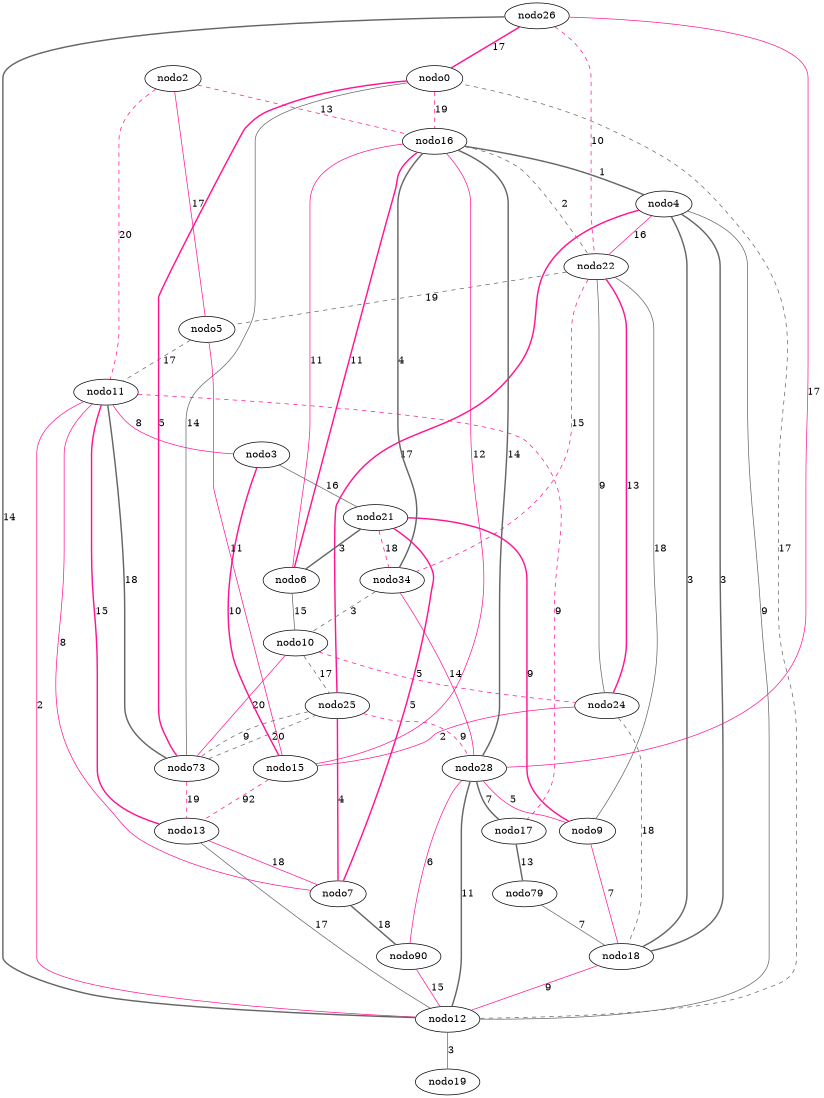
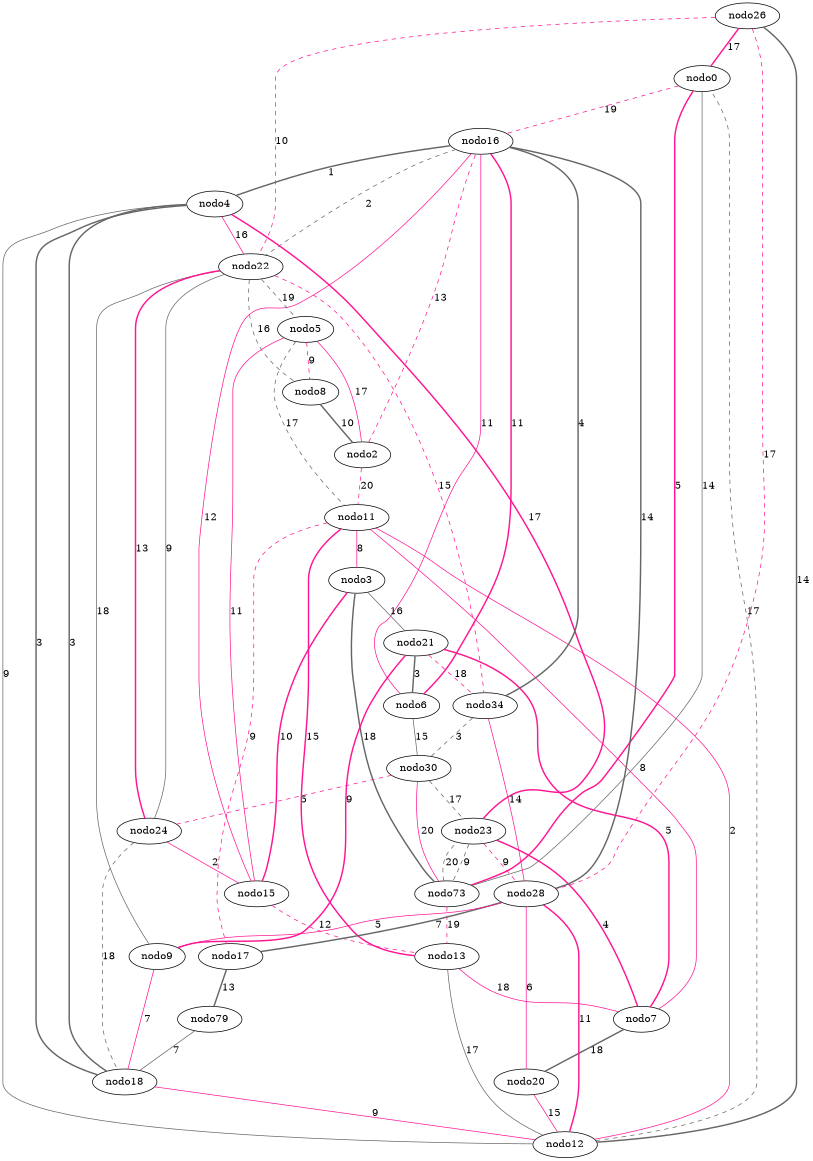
none -> (311, 392)
(808, 401) -> (764, 496)
(124, 590) -> (364, 747)
(296, 643) -> (419, 768)
(337, 706) -> (474, 831)
(249, 800) -> (325, 925)
(461, 894) -> (579, 1012)
(409, 957) -> (526, 1082)
(448, 1082) -> none
